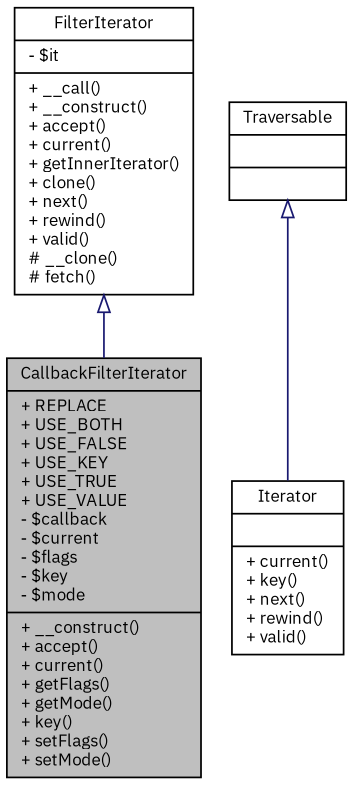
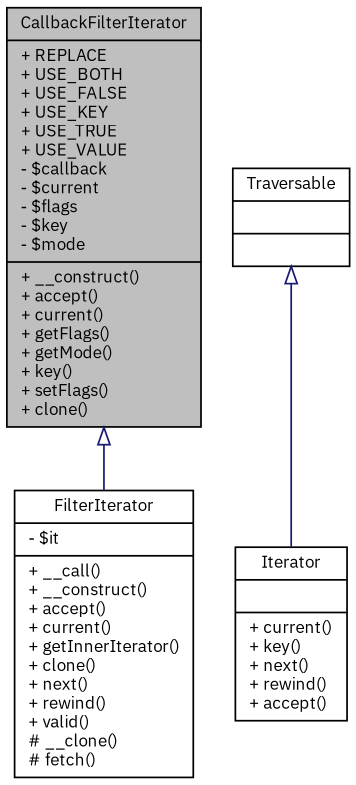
(104, 335) -> (104, 468)
(277, 637) -> (289, 704)
(66, 760) -> (55, 410)
